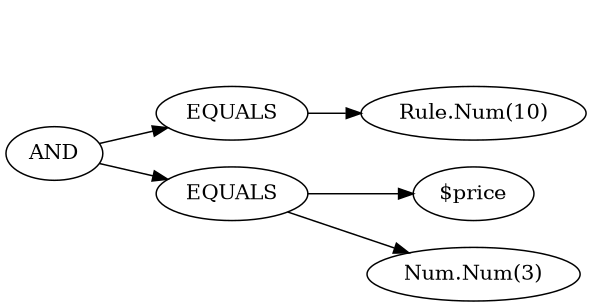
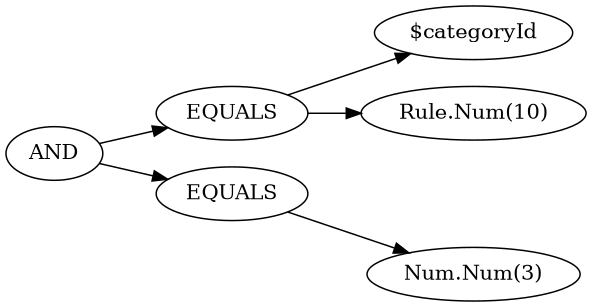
none -> (474, 33)
(474, 194) -> none
